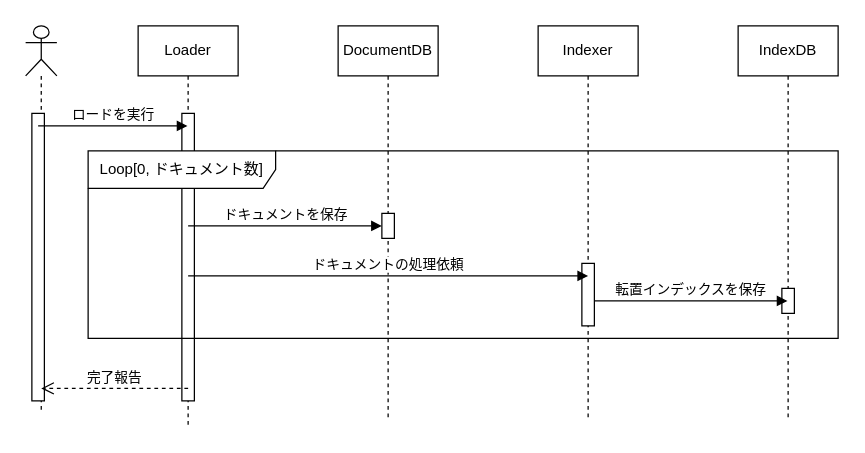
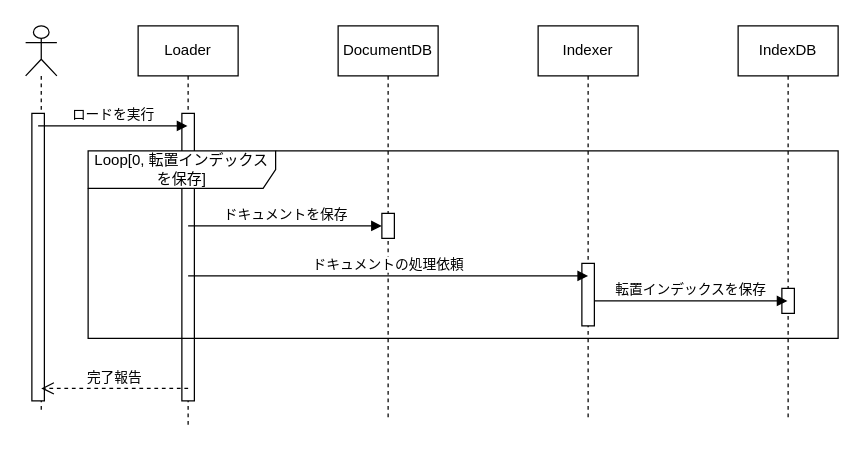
(182, 169) -> (182, 169)
